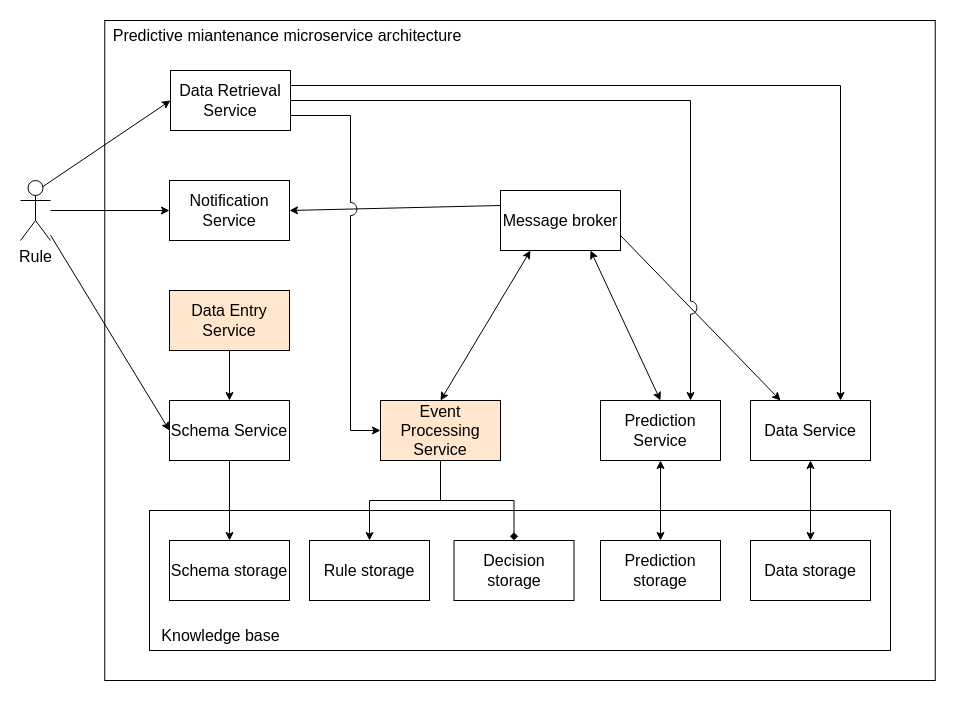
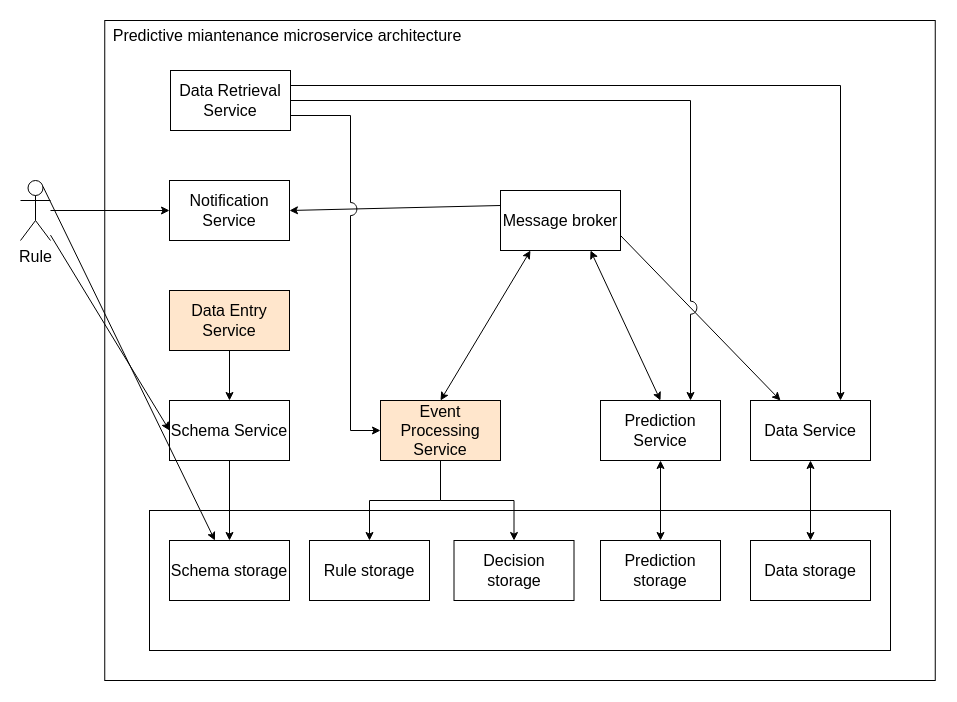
(104, 146) -> (83, 268)
(514, 531) -> (514, 532)
(221, 636) -> none
